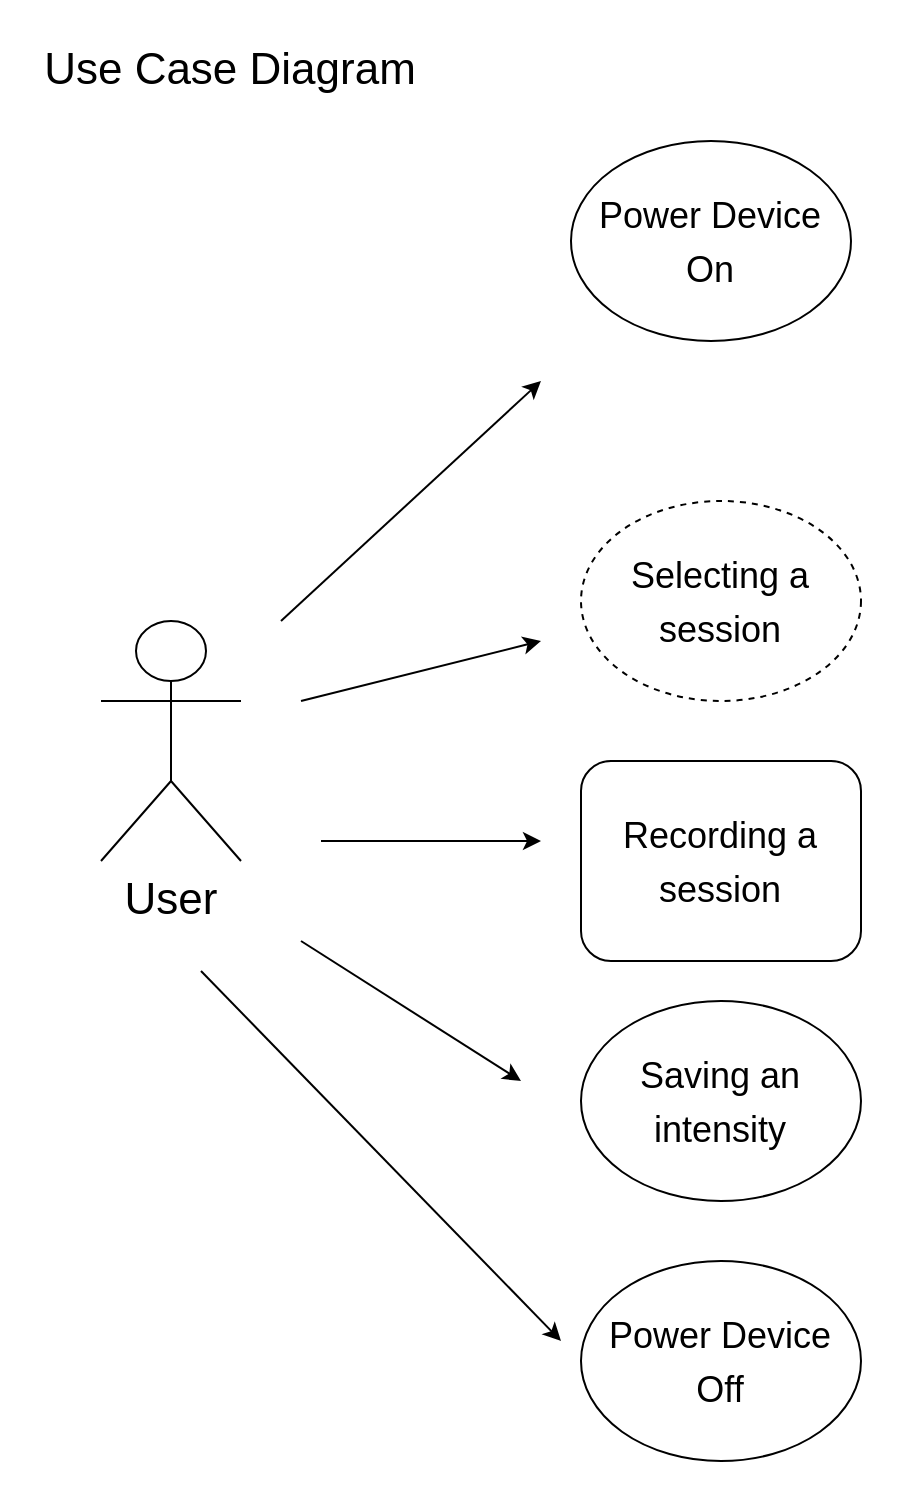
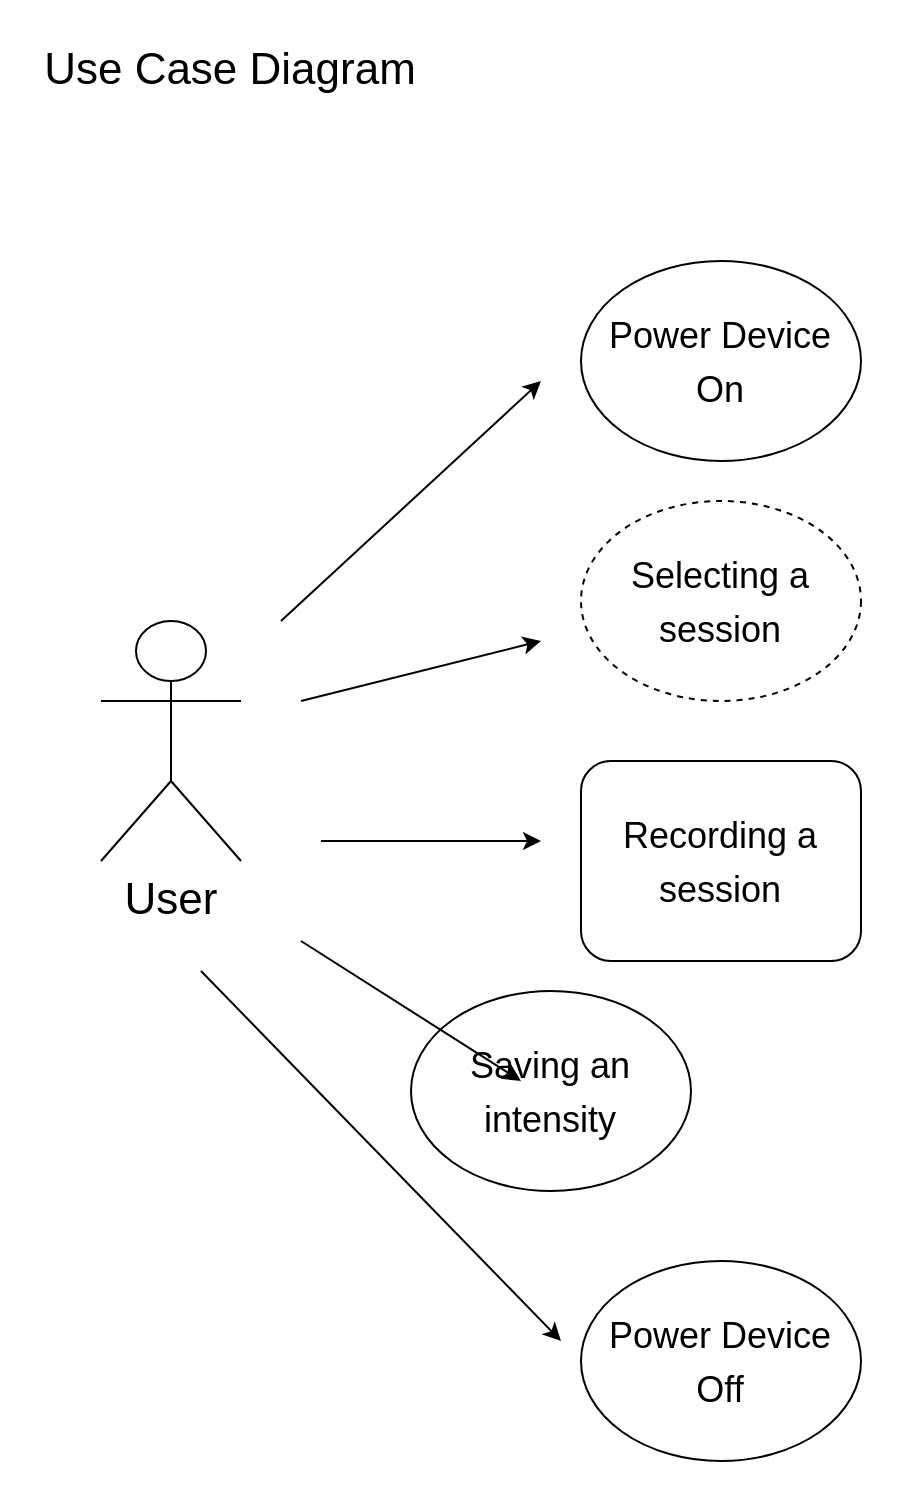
(711, 241) -> (721, 361)
(721, 1101) -> (551, 1091)
